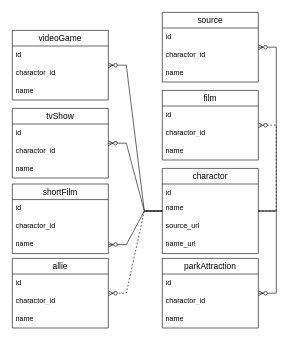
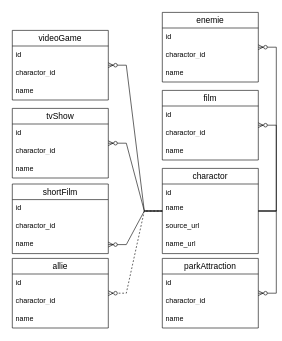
(210, 21) -> (210, 21)
(267, 125) -> (267, 125)
